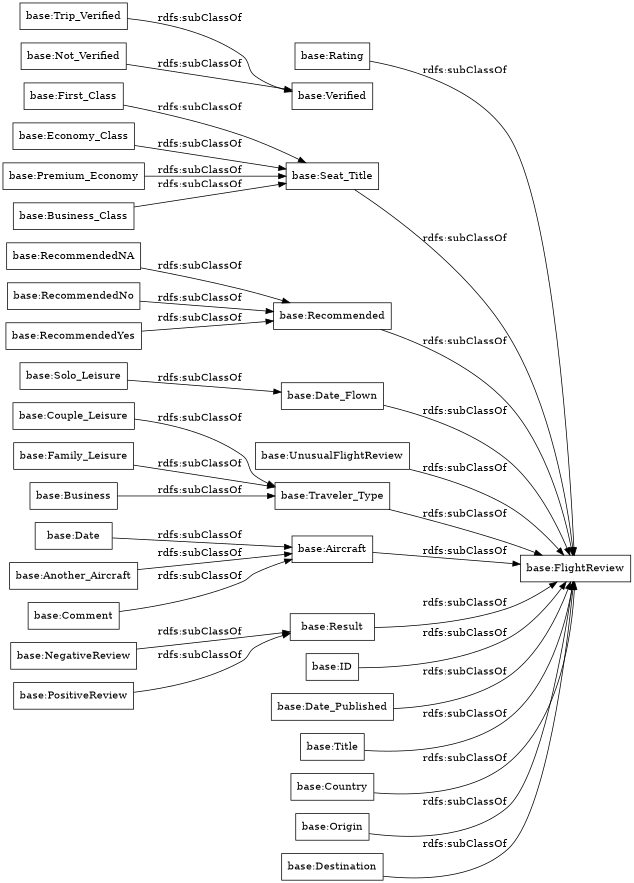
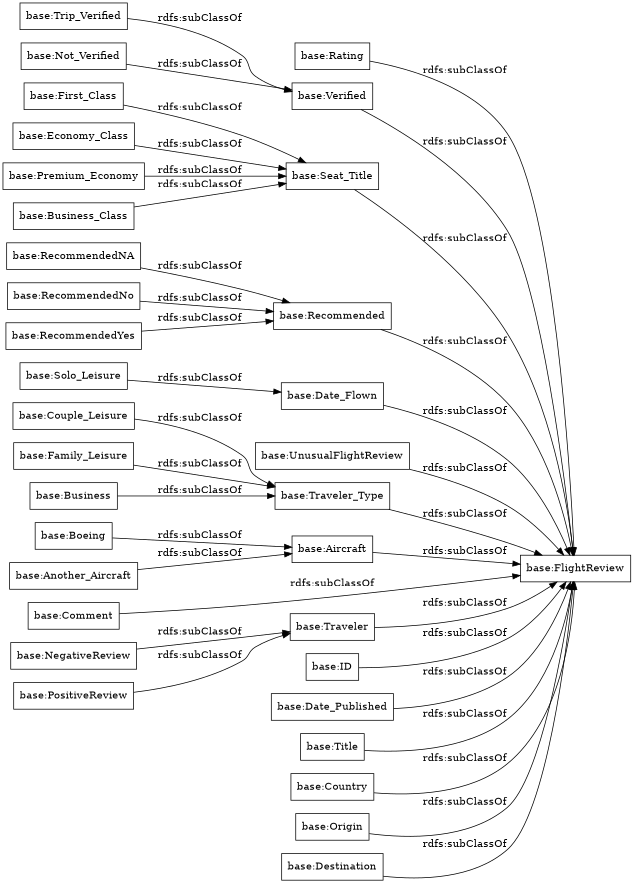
none -> (530, 293)
(74, 536) -> (74, 536)
(205, 595) -> (316, 599)
(332, 627) -> (332, 627)
